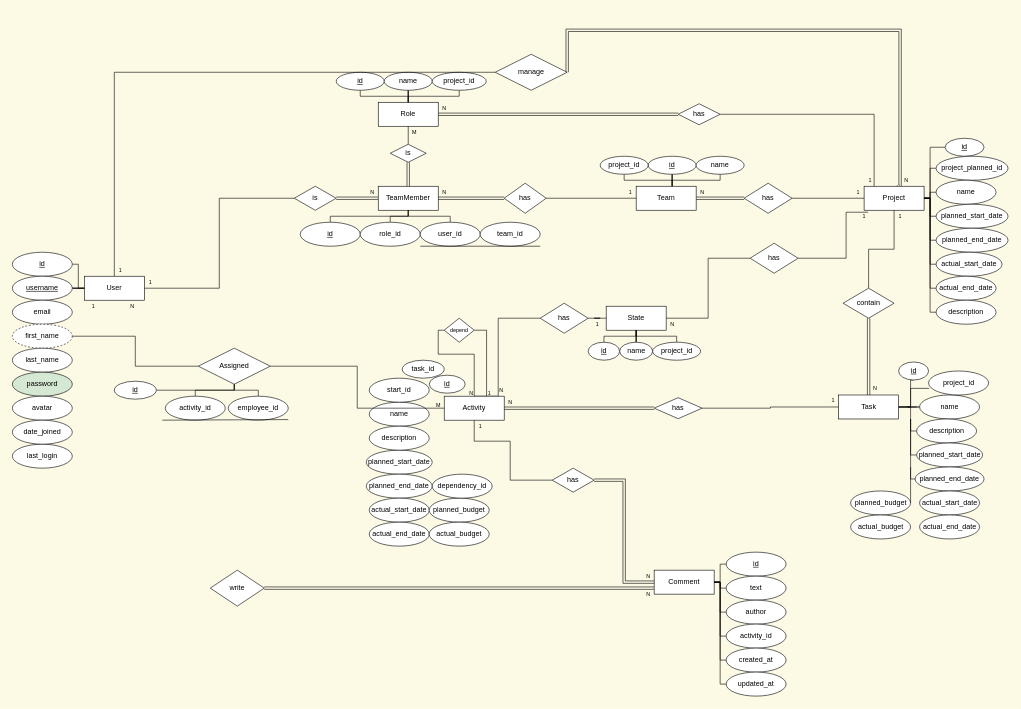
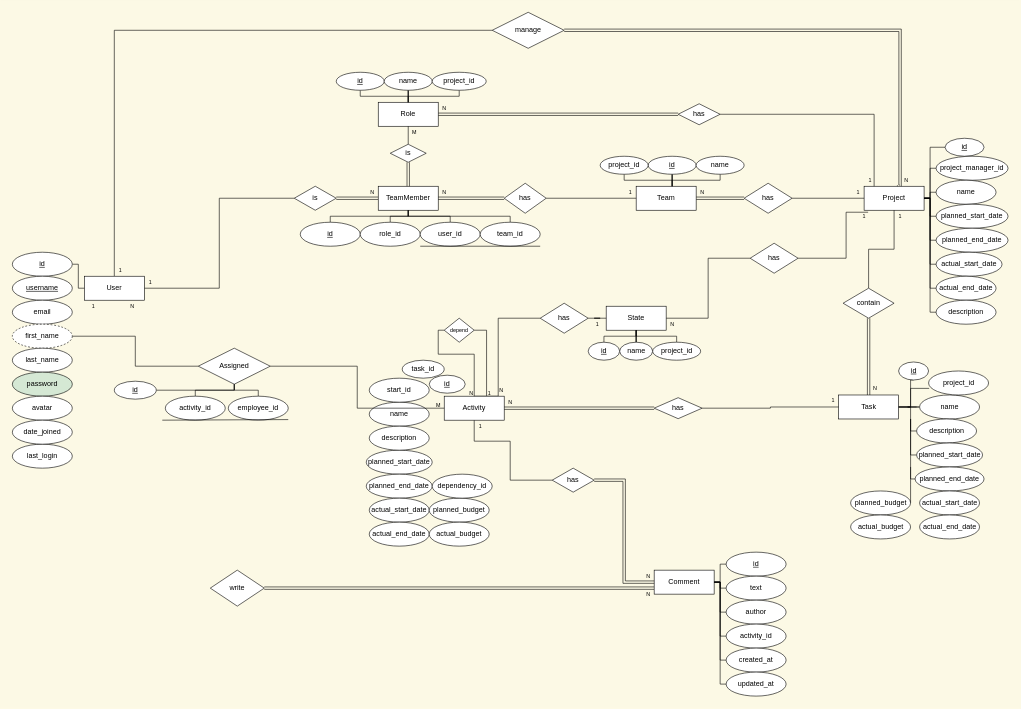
(531, 72) -> (528, 30)
(972, 168) -> (972, 168)
none -> (484, 216)
(72, 288) -> none
